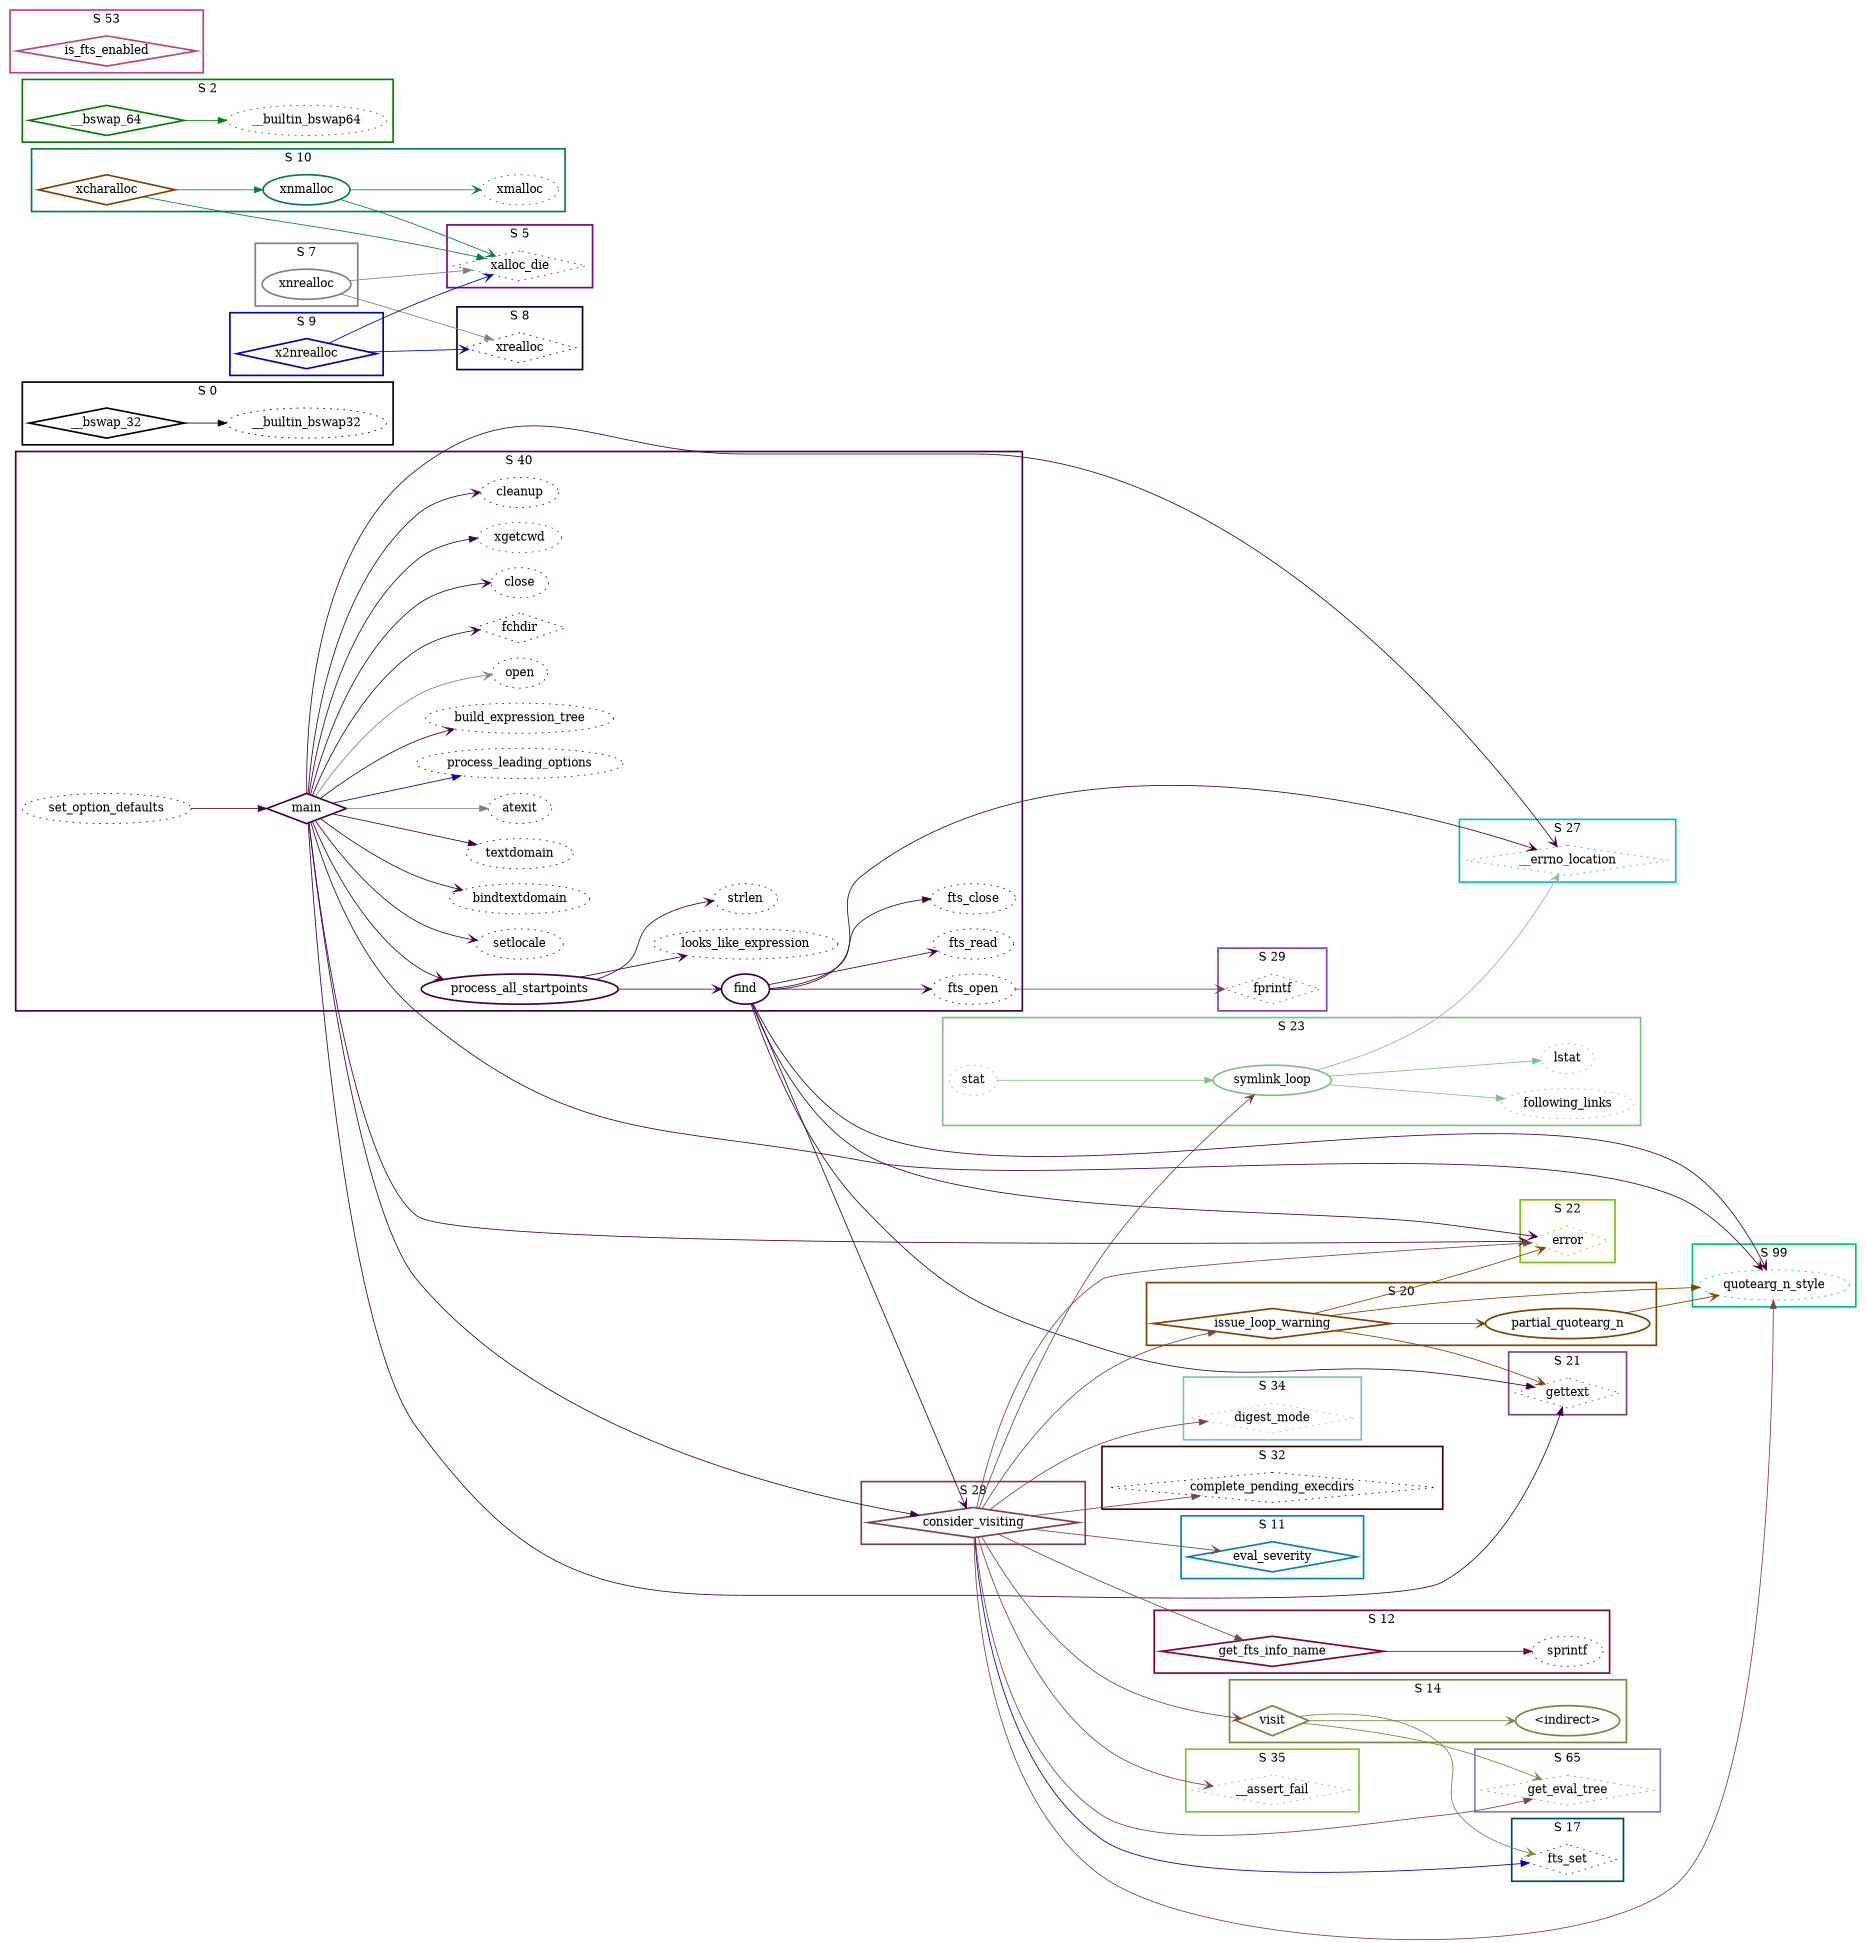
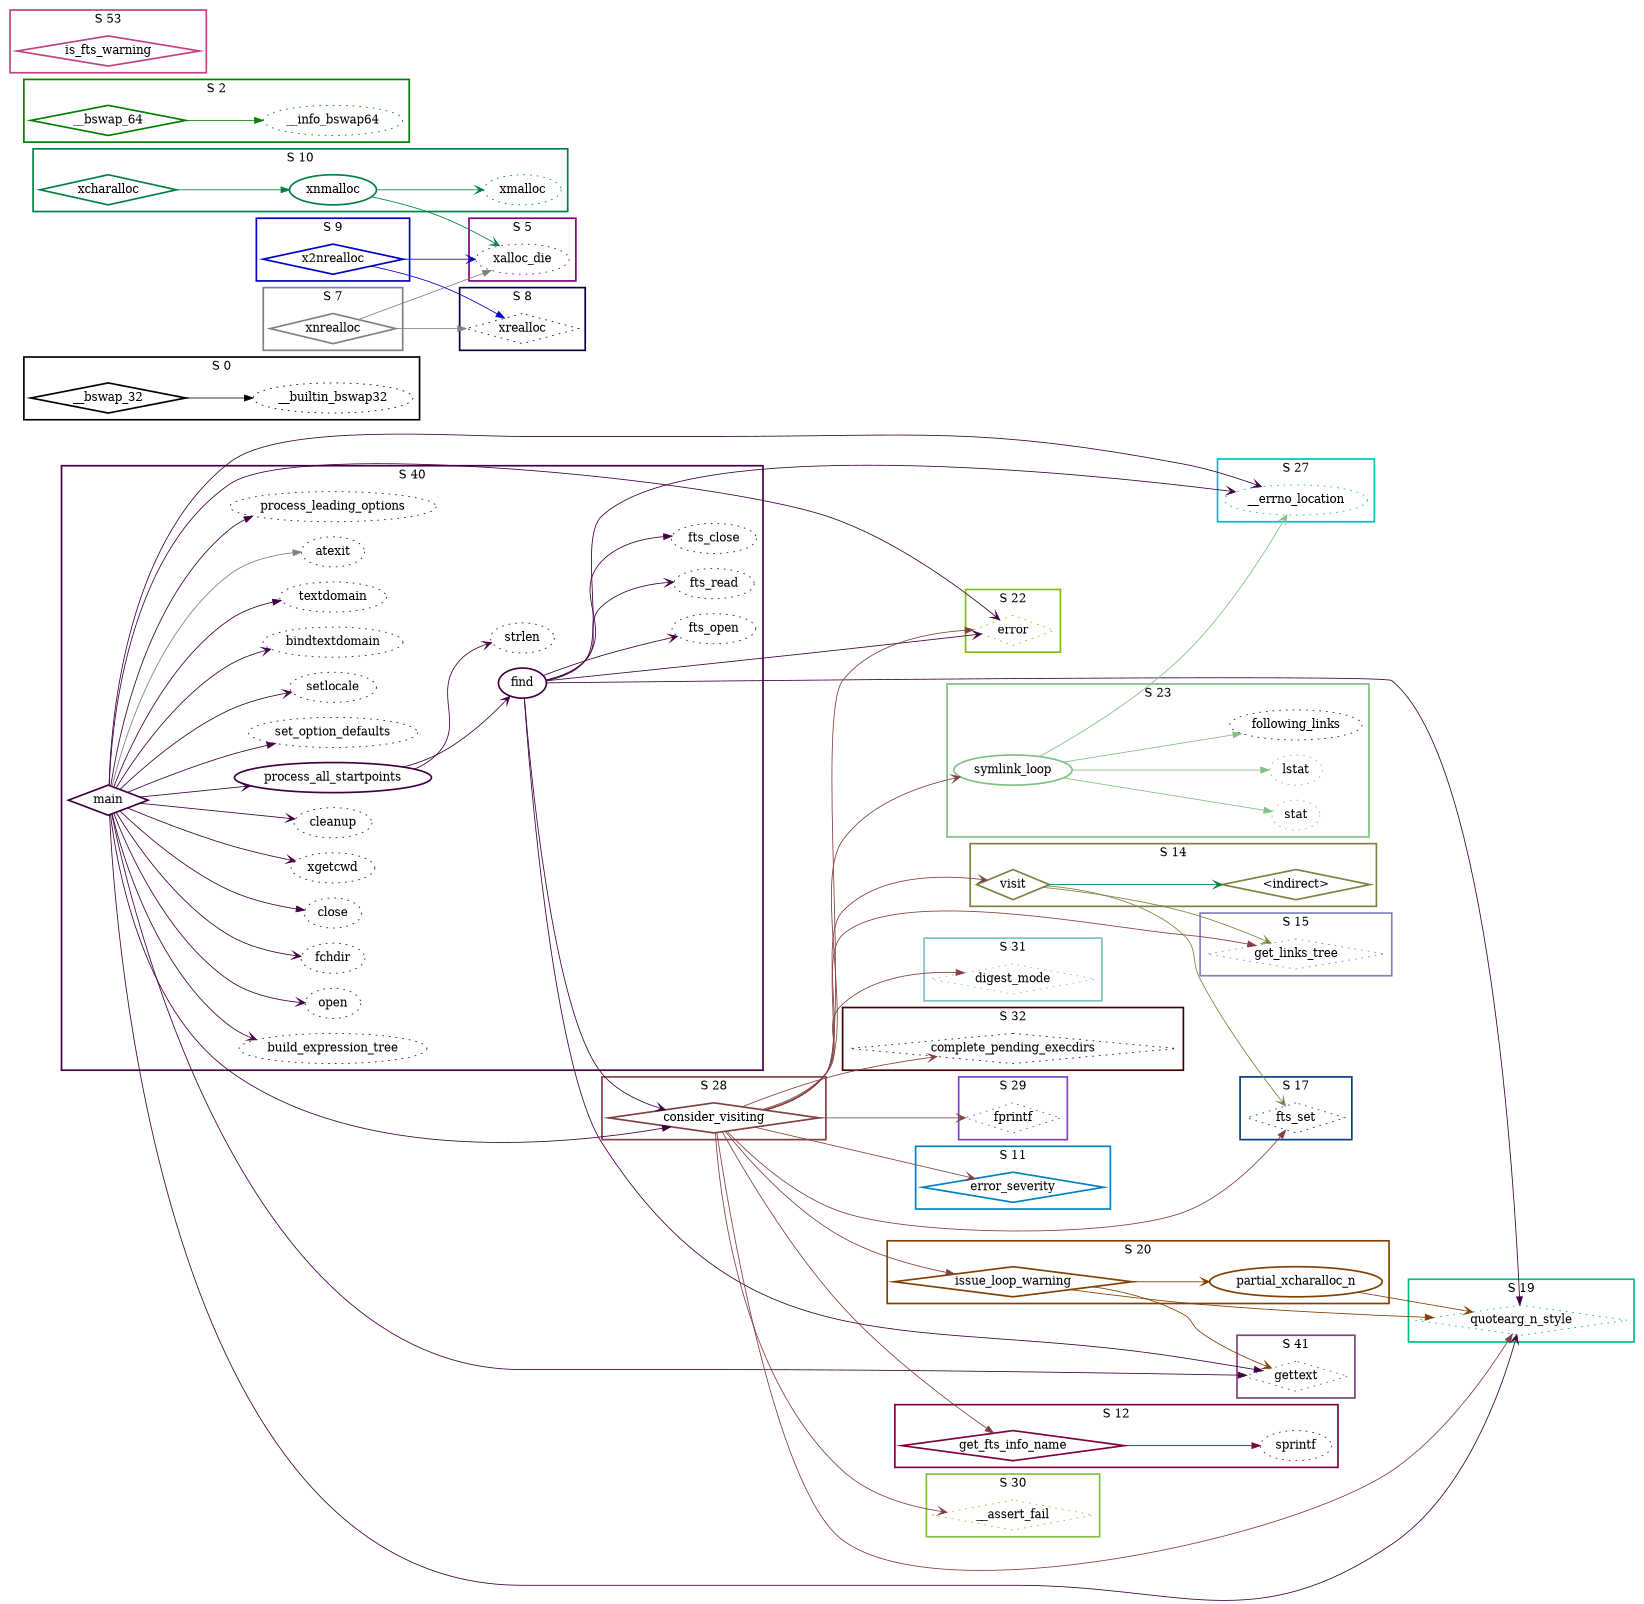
(107, 51) -> (108, 51)
(307, 120) -> (333, 120)
(107, 190) -> (108, 190)
(310, 226) -> none
(520, 266) -> (522, 259)
(307, 284) -> (333, 329)
(414, 351) -> (436, 284)
(520, 538) -> (333, 868)
(520, 628) -> (333, 958)
(355, 642) -> (206, 838)
(367, 661) -> (200, 874)
(386, 717) -> (181, 934)
(392, 790) -> (152, 639)
(225, 809) -> (196, 766)
(1568, 860) -> (1296, 500)
(746, 944) -> none
(1116, 989) -> (888, 1118)
(1101, 1080) -> (1164, 794)
(1568, 1104) -> (1296, 725)
(1252, 1146) -> (1288, 678)
(1774, 1254) -> (1521, 1289)
(1774, 1285) -> (1521, 1320)
(1409, 1289) -> none
(1568, 1324) -> (1296, 1282)
(1568, 1362) -> (1296, 1345)
(1272, 1387) -> (1013, 948)
(1096, 1508) -> (834, 1076)
(1272, 1557) -> (1013, 1187)
(1413, 1721) -> (1131, 885)
(1568, 1721) -> (1296, 885)
(1272, 1759) -> (1013, 1484)
(1568, 1759) -> (1296, 923)
(1568, 1790) -> (1296, 954)
(1142, 1856) -> (1004, 1231)
